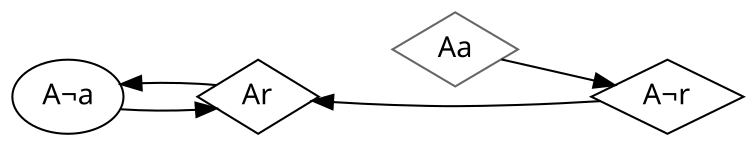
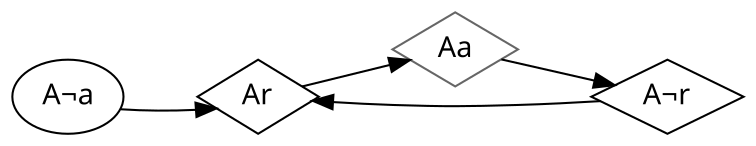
(179, 83) -> (346, 76)
